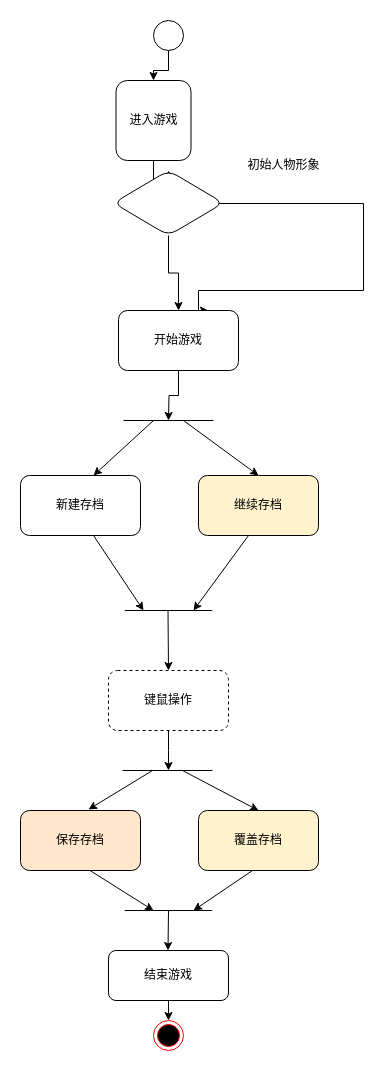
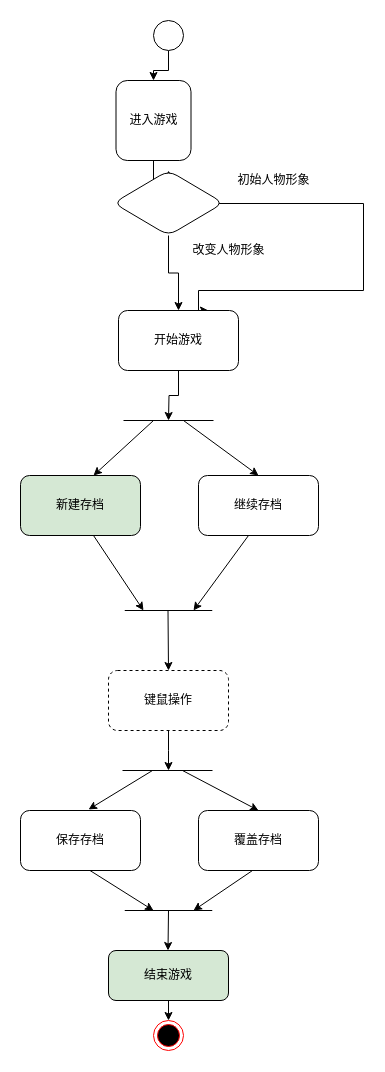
(284, 166) -> (274, 181)
none -> (229, 251)
(81, 506) -> (81, 506)
(259, 506) -> (259, 506)
(81, 841) -> (81, 841)
(259, 841) -> (259, 841)
(169, 976) -> (169, 976)
